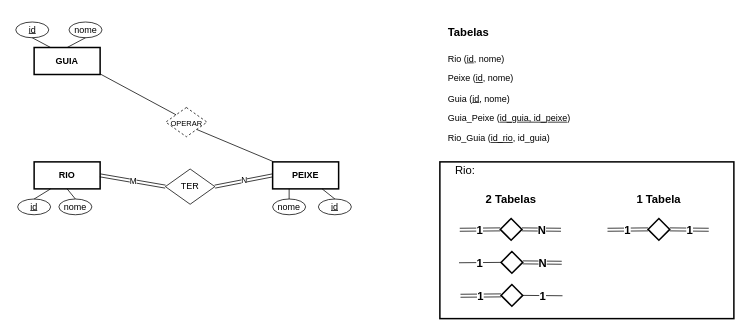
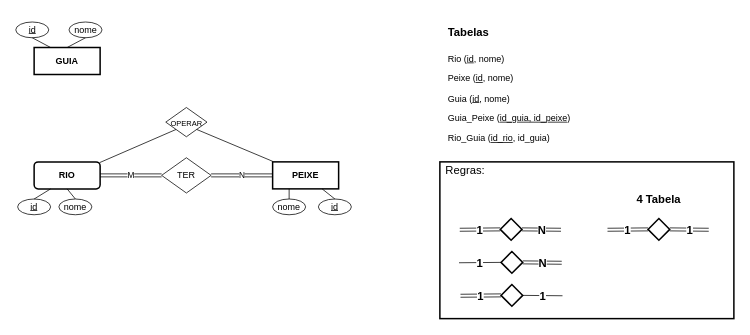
(138, 94) -> none
(186, 122) -> (186, 122)
none -> (138, 146)
(465, 169) -> (465, 169)
(67, 175) -> (67, 175)
(190, 186) -> (186, 175)
(511, 198) -> none
(659, 198) -> (659, 198)
